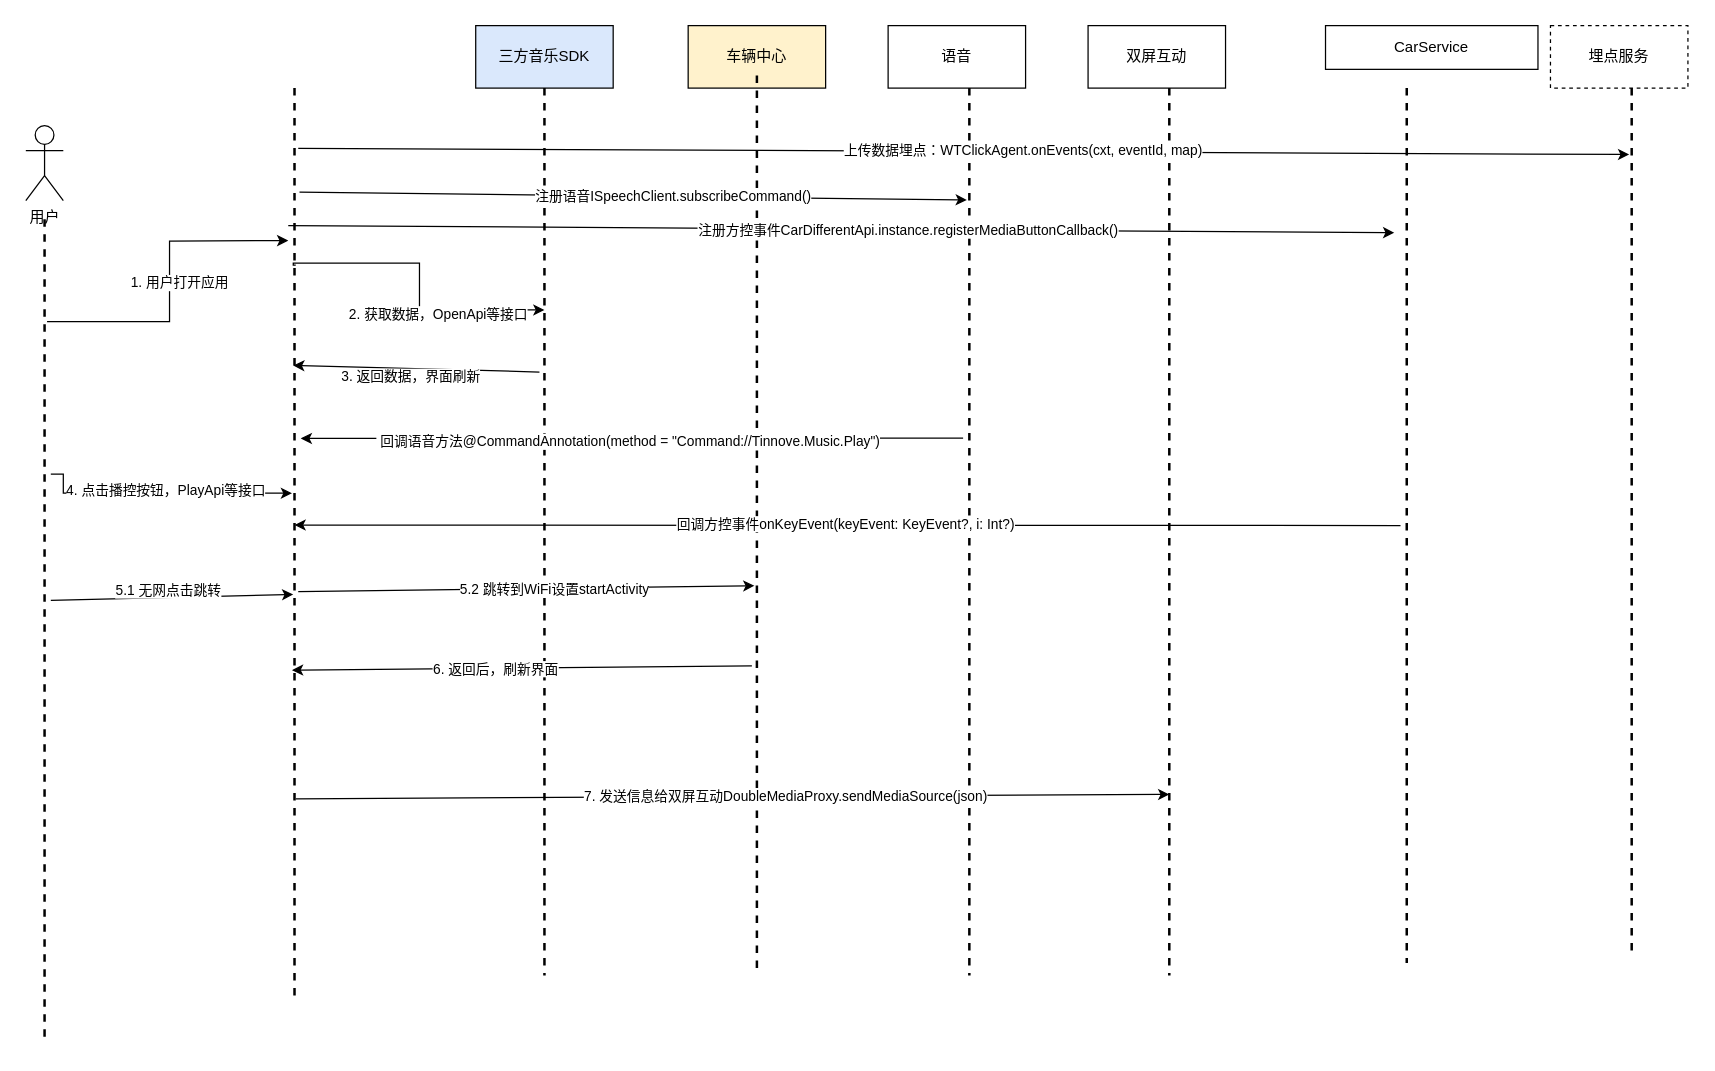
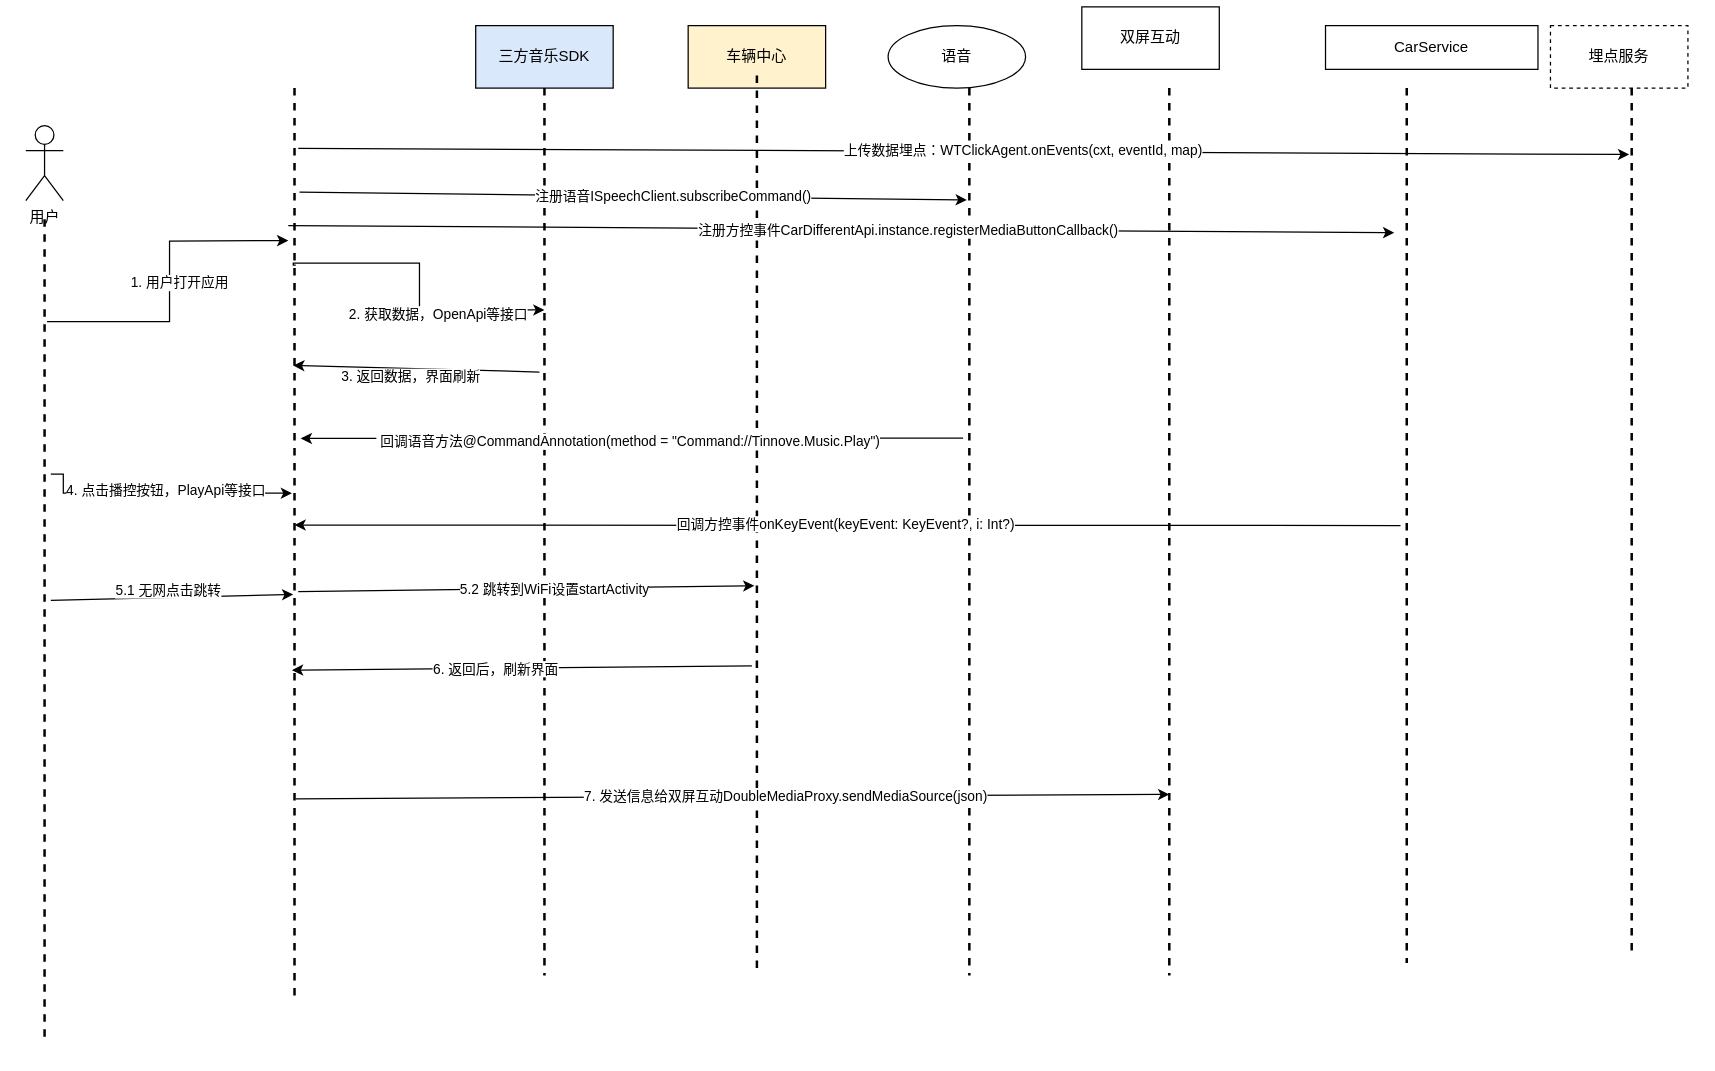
(957, 57) -> (957, 57)
(1157, 57) -> (1151, 38)
